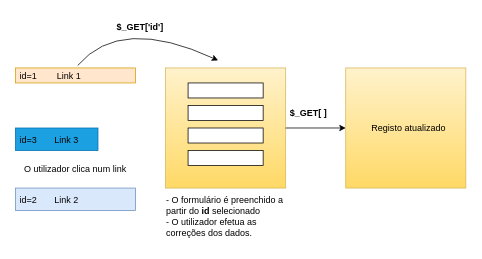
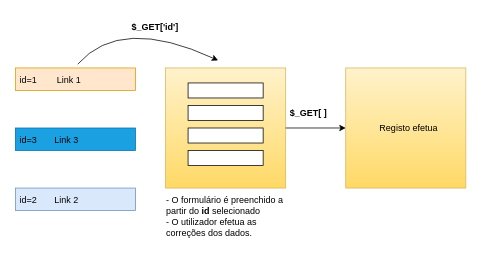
(142, 27) -> (157, 27)
(75, 75) -> (75, 79)
(408, 128) -> (408, 128)
(57, 139) -> (75, 139)
(75, 169) -> none
